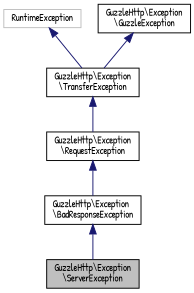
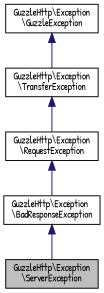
(42, 19) -> none
